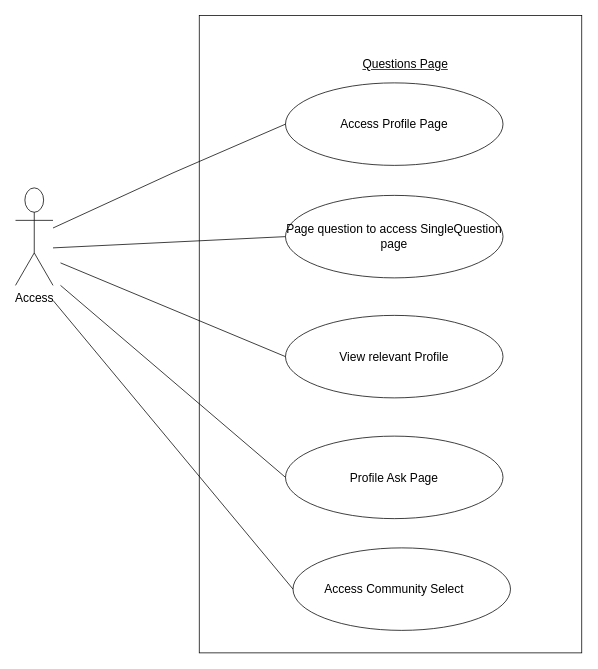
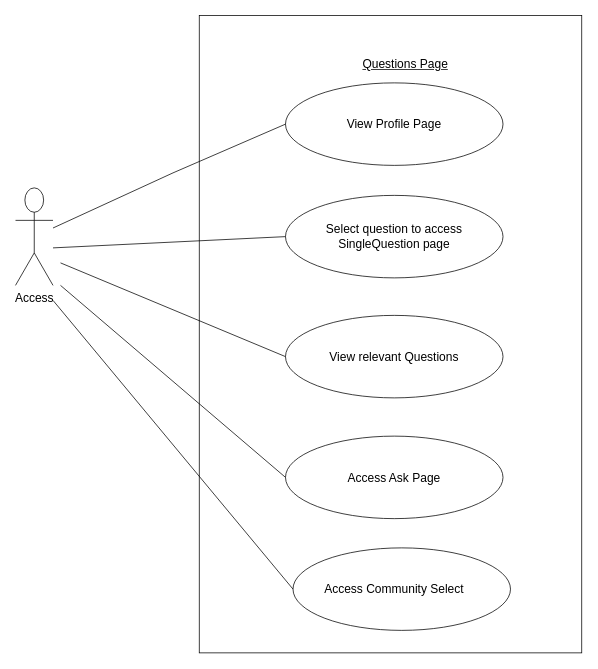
(394, 124) -> (394, 124)
(394, 237) -> (394, 237)
(394, 357) -> (394, 357)
(394, 477) -> (394, 477)
